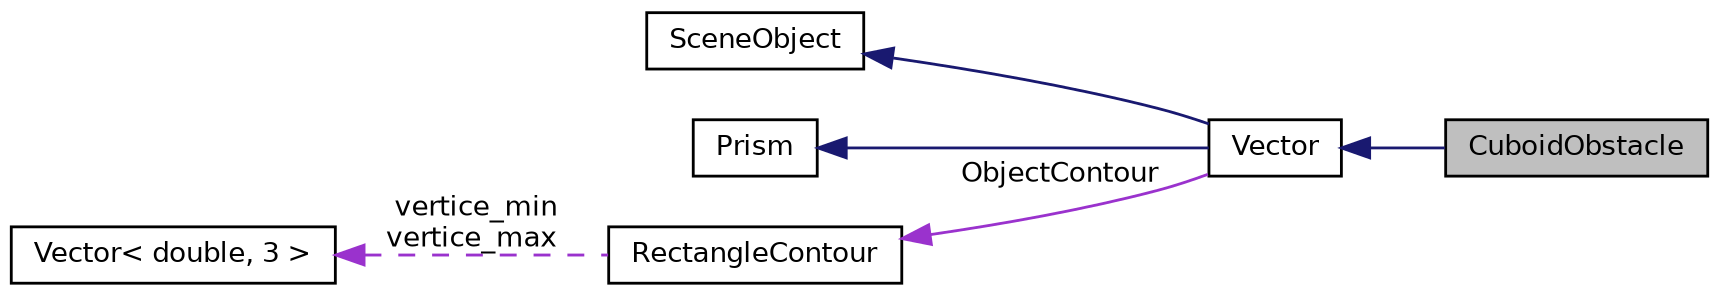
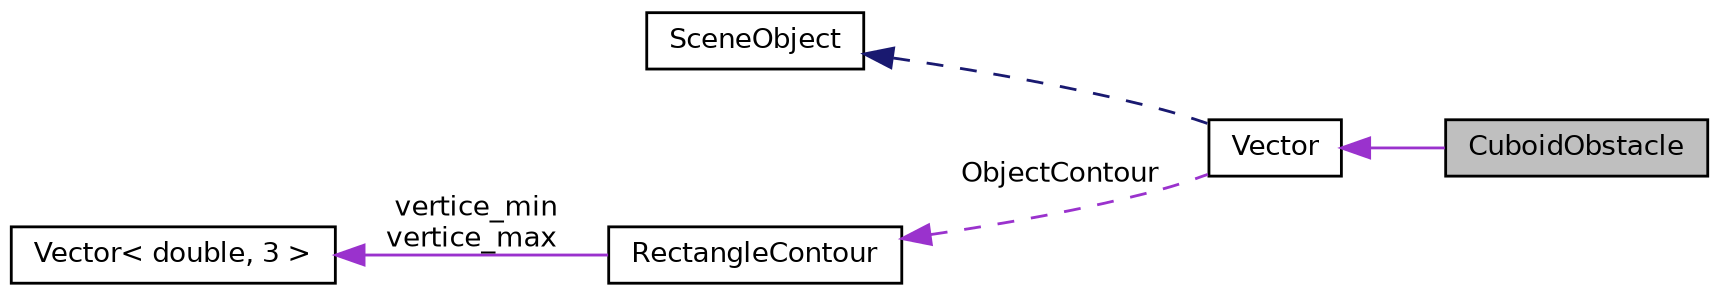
(1052, 85) -> (1052, 85)
(755, 148) -> none
(1407, 148) -> (1407, 148)
(1071, 210) -> (1071, 210)
(486, 255) -> (486, 255)
